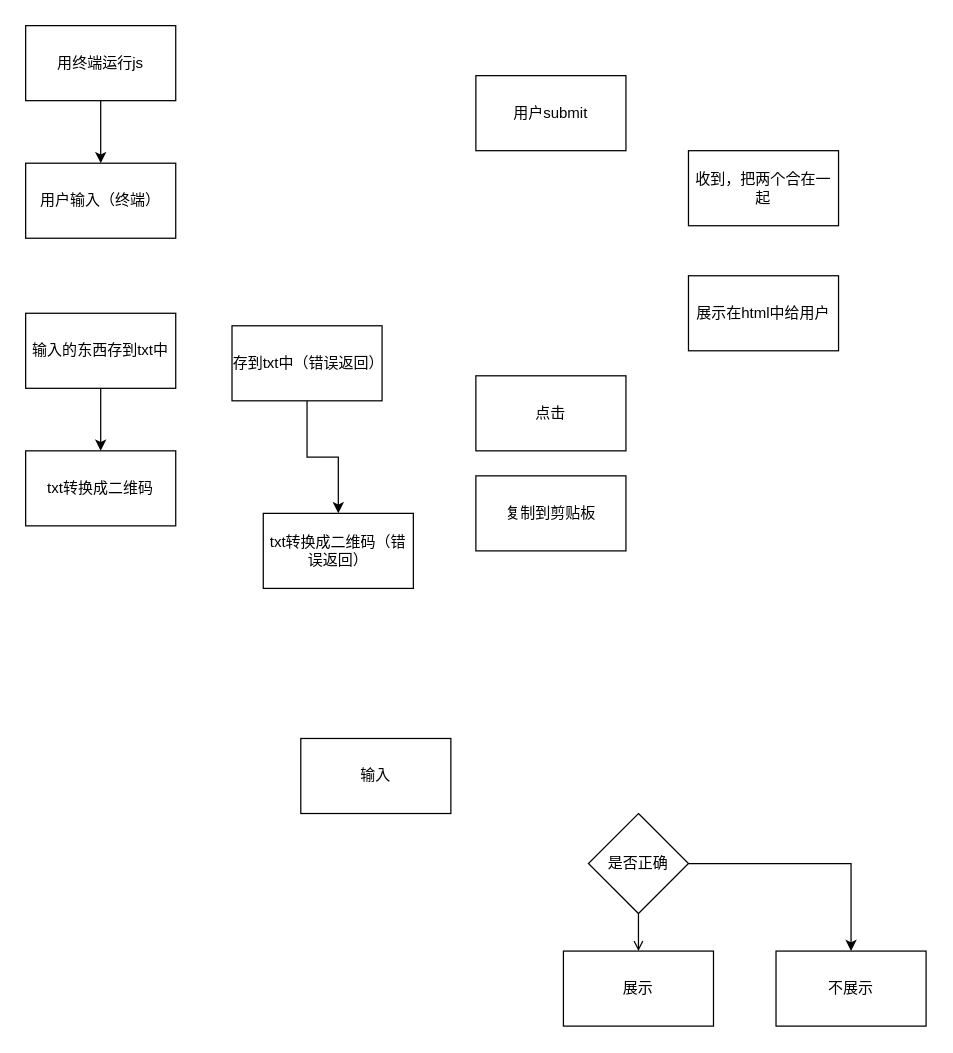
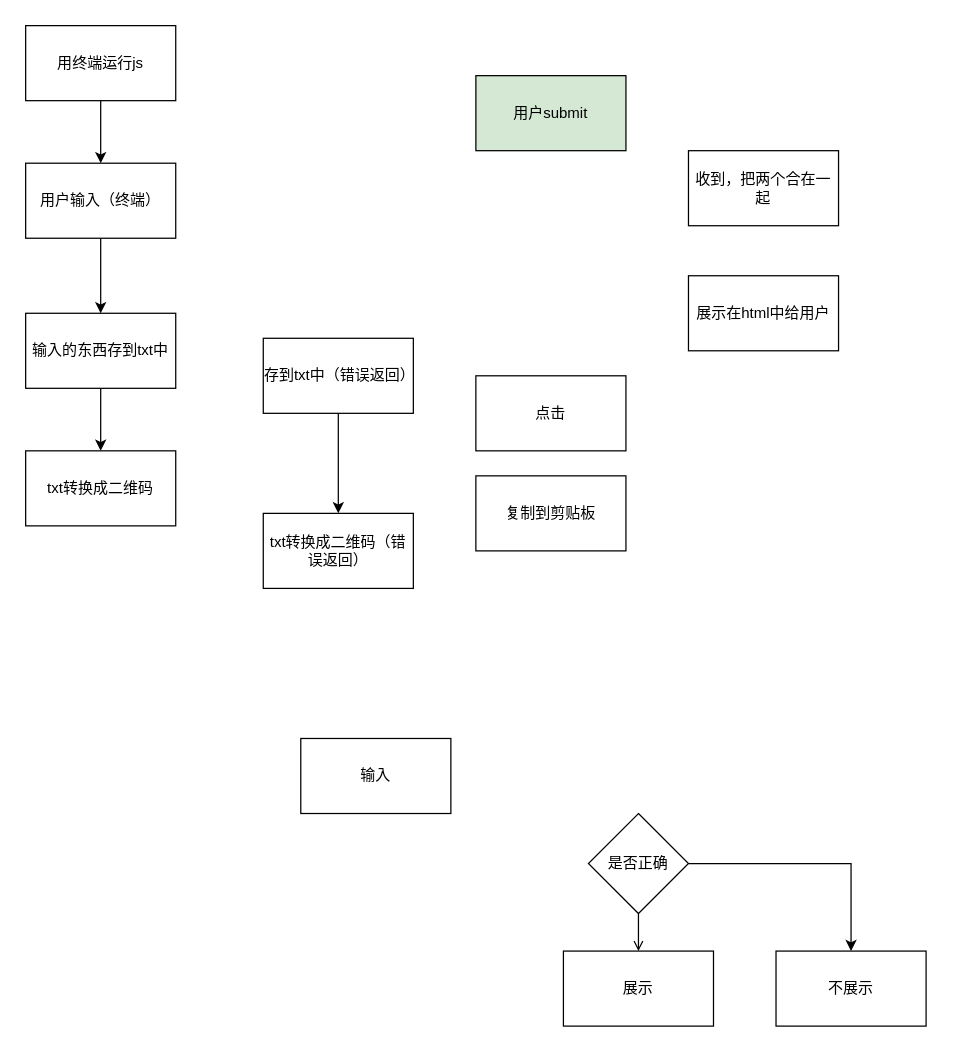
(551, 113) -> (551, 113)
none -> (101, 271)
(307, 363) -> (338, 376)
